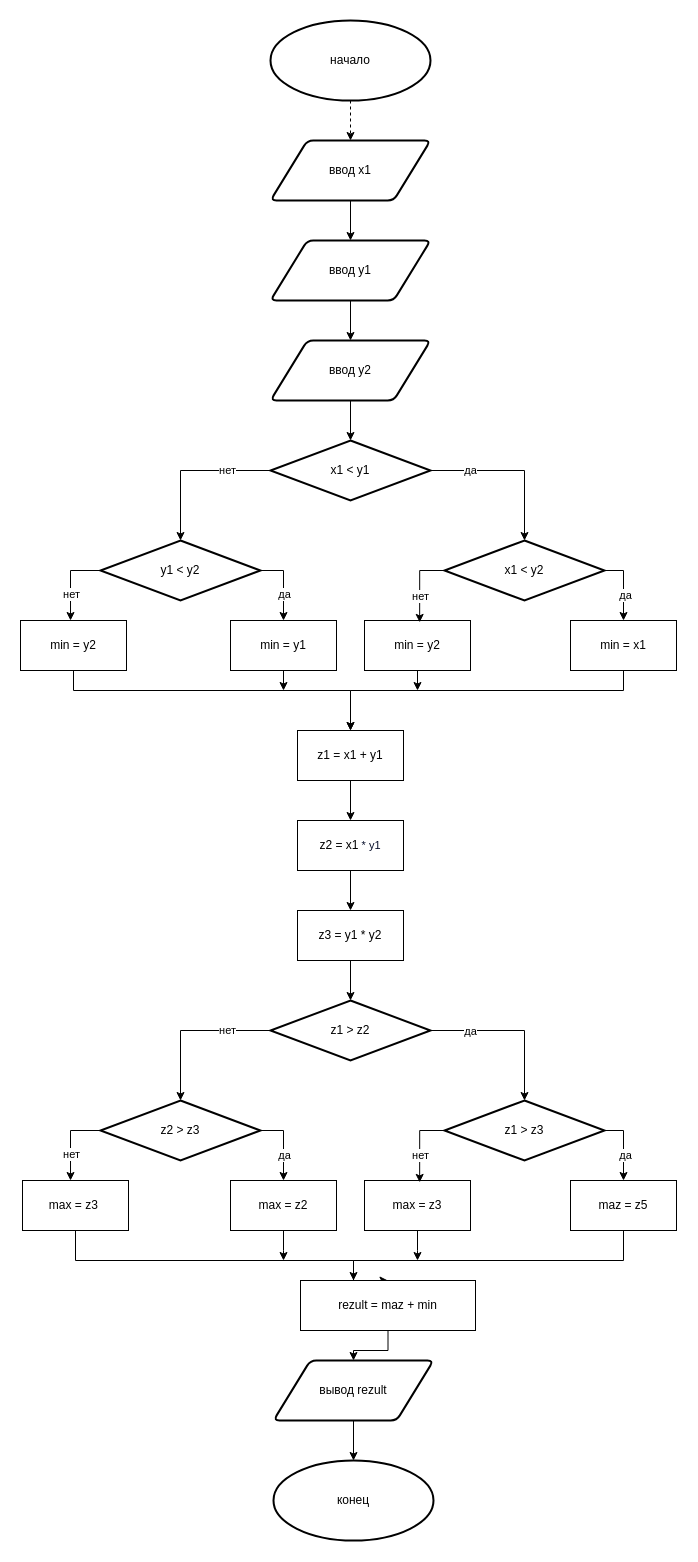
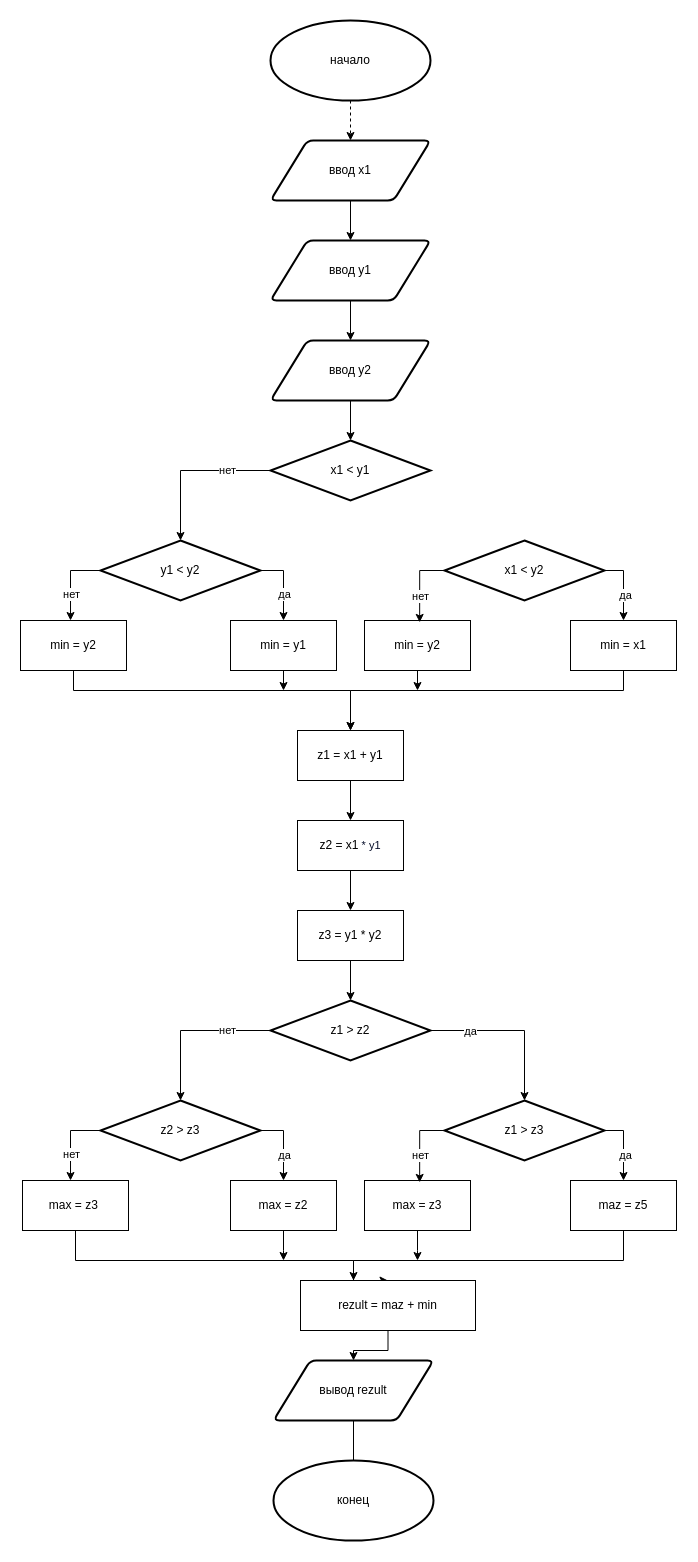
(510, 471) -> none
(354, 1452) -> (354, 1454)
